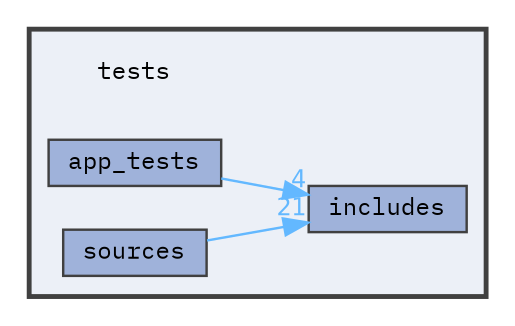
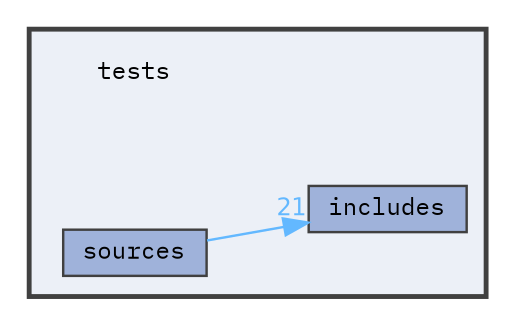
(135, 163) -> none
